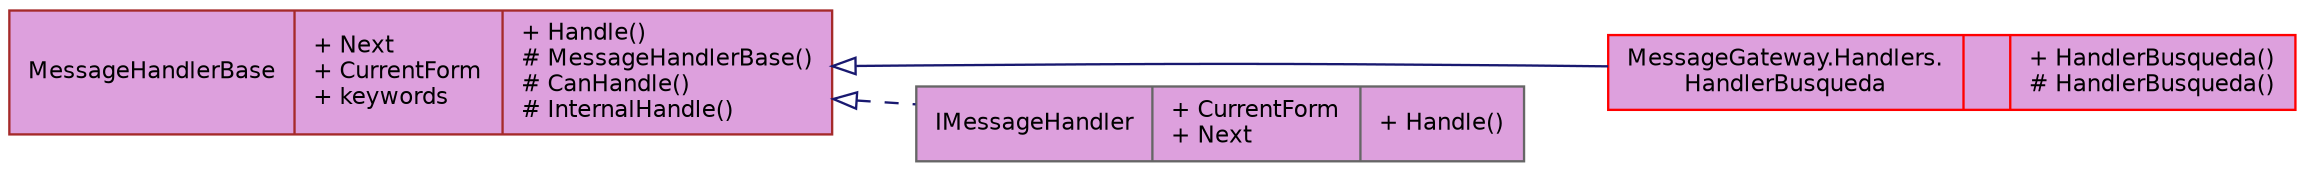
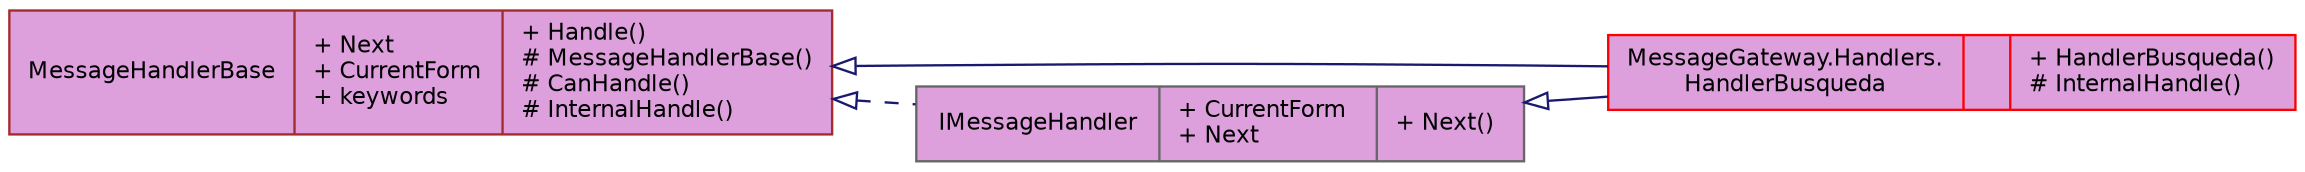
(2153, 84) -> (2135, 84)
none -> (1578, 99)
(1442, 123) -> (1446, 123)
